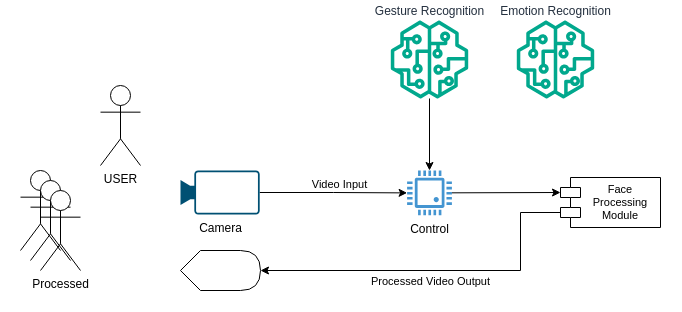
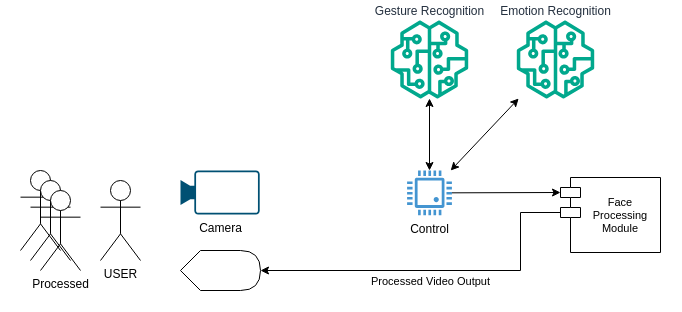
(430, 104) -> (430, 107)
(121, 126) -> (121, 221)
none -> (485, 135)
(330, 193) -> none
(611, 203) -> (611, 215)
